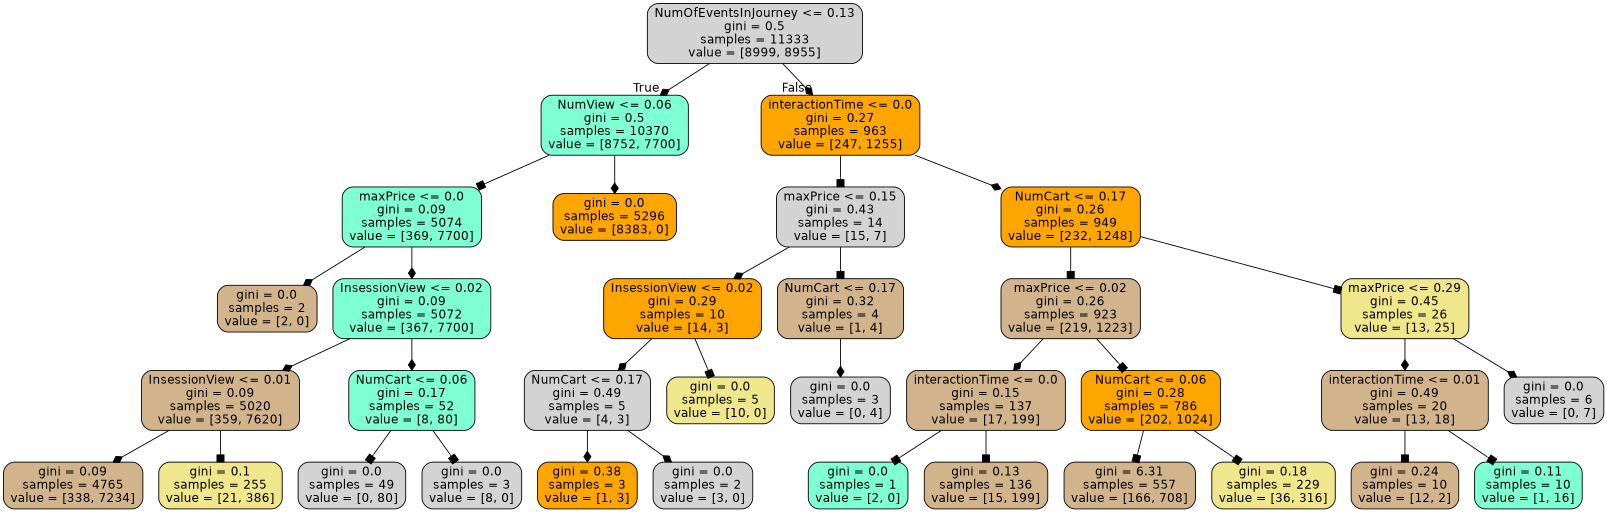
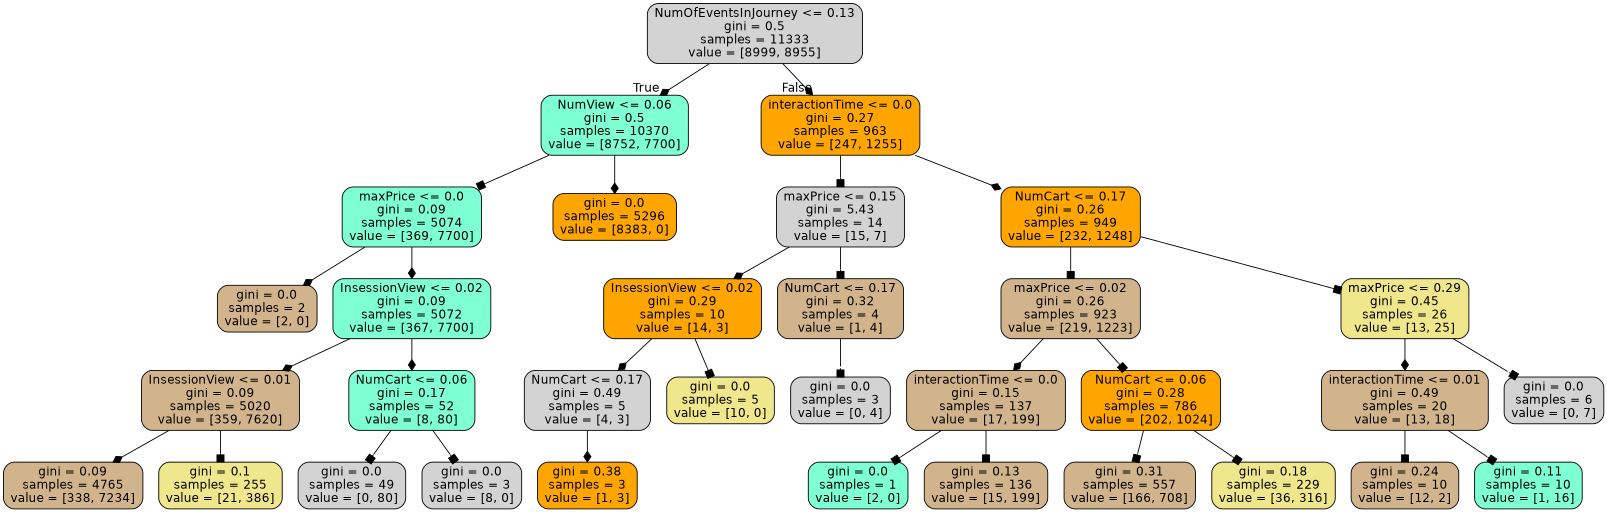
(840, 217) -> (840, 217)
(840, 353) -> (840, 353)
(1480, 355) -> (1480, 355)
(703, 486) -> none
(1130, 486) -> (1130, 486)
